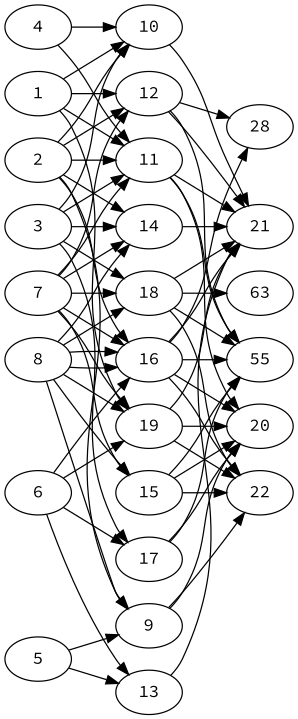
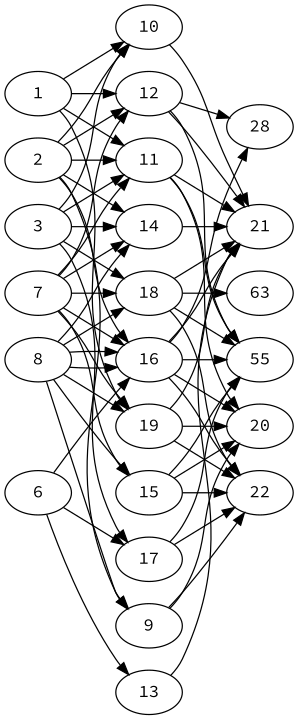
(38, 27) -> none
(88, 463) -> none
(201, 498) -> (195, 532)
(38, 659) -> none
